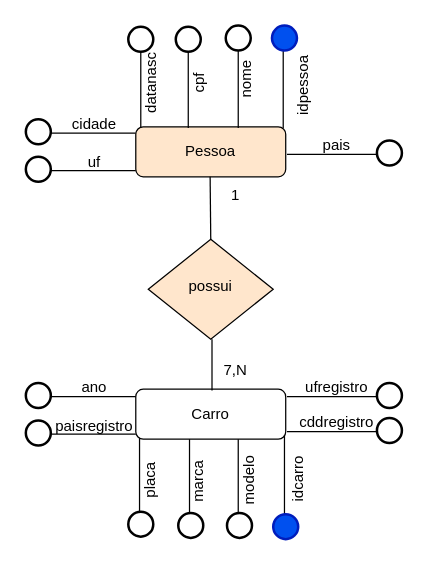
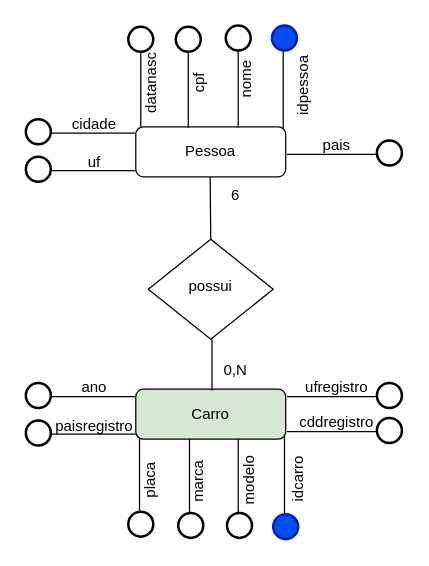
(211, 152) -> (211, 152)
(236, 196) -> (236, 196)
(211, 289) -> (211, 289)
(236, 371) -> (236, 371)
(211, 414) -> (211, 414)
